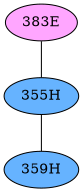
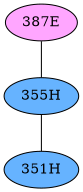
(41, 22) -> (41, 22)
(41, 170) -> (41, 170)
